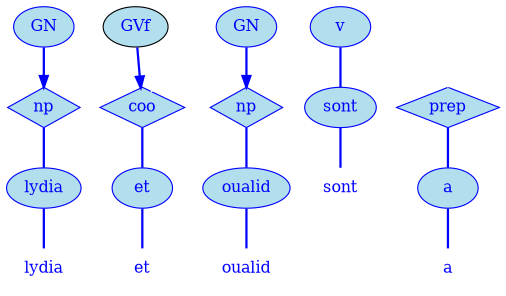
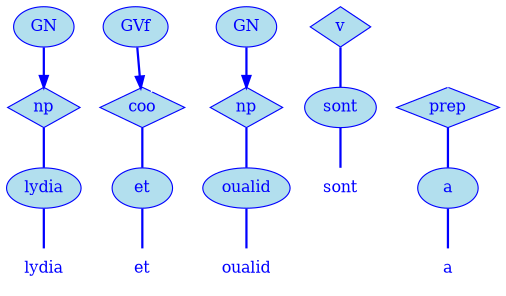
(136, 27) -> (136, 27)
(340, 27) -> (340, 27)
